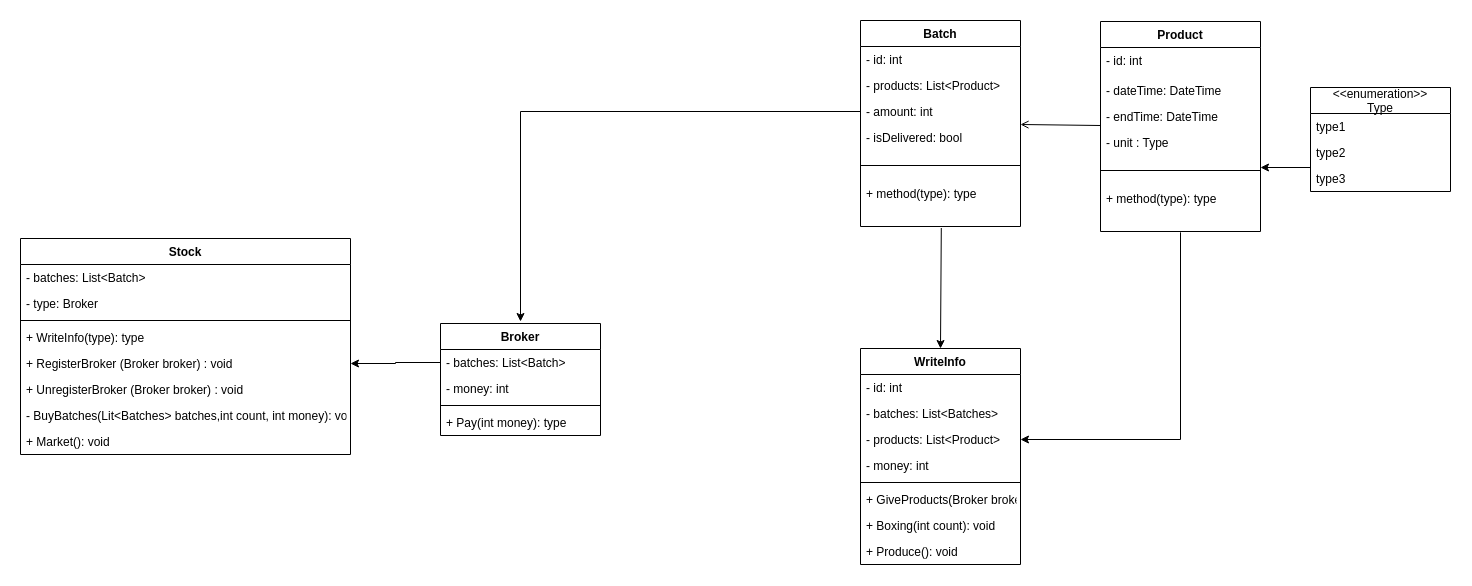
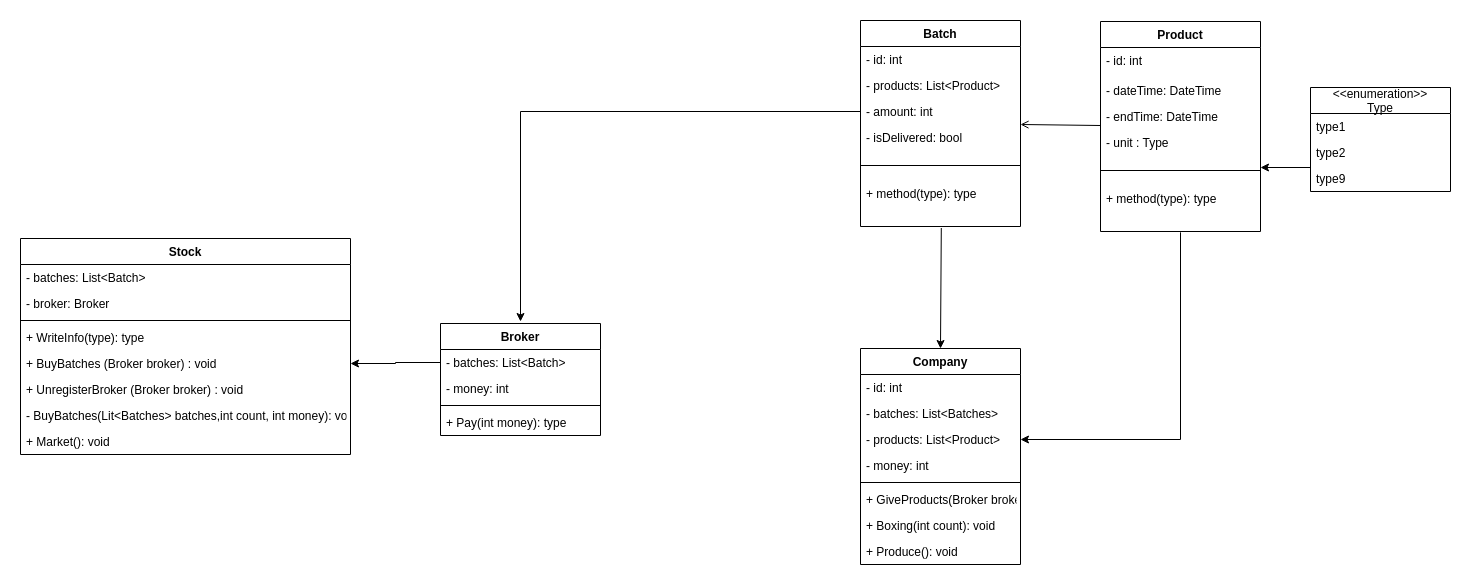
(1333, 179) -> (1333, 179)
(68, 304) -> (75, 304)
(940, 362) -> (940, 362)
(145, 364) -> (133, 364)
